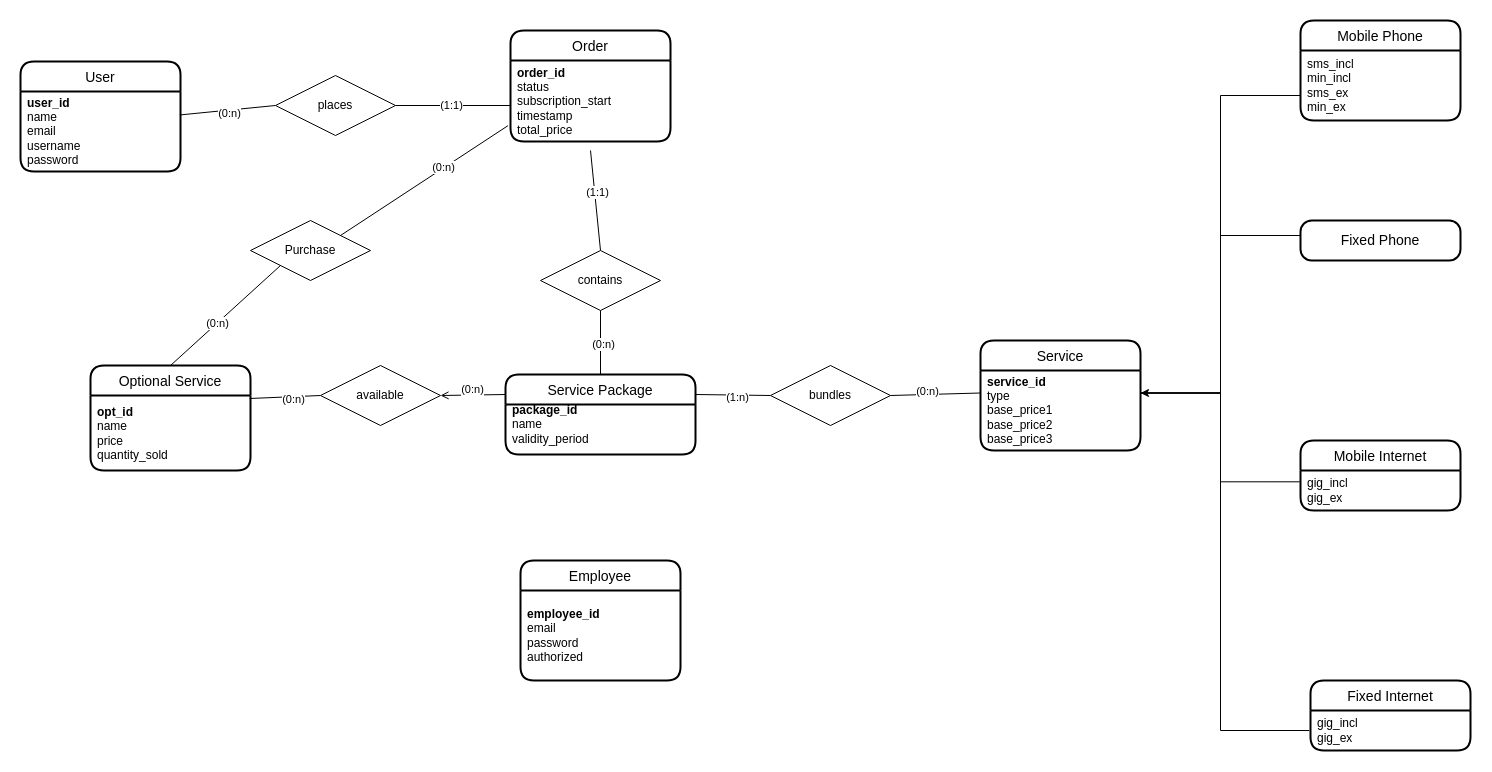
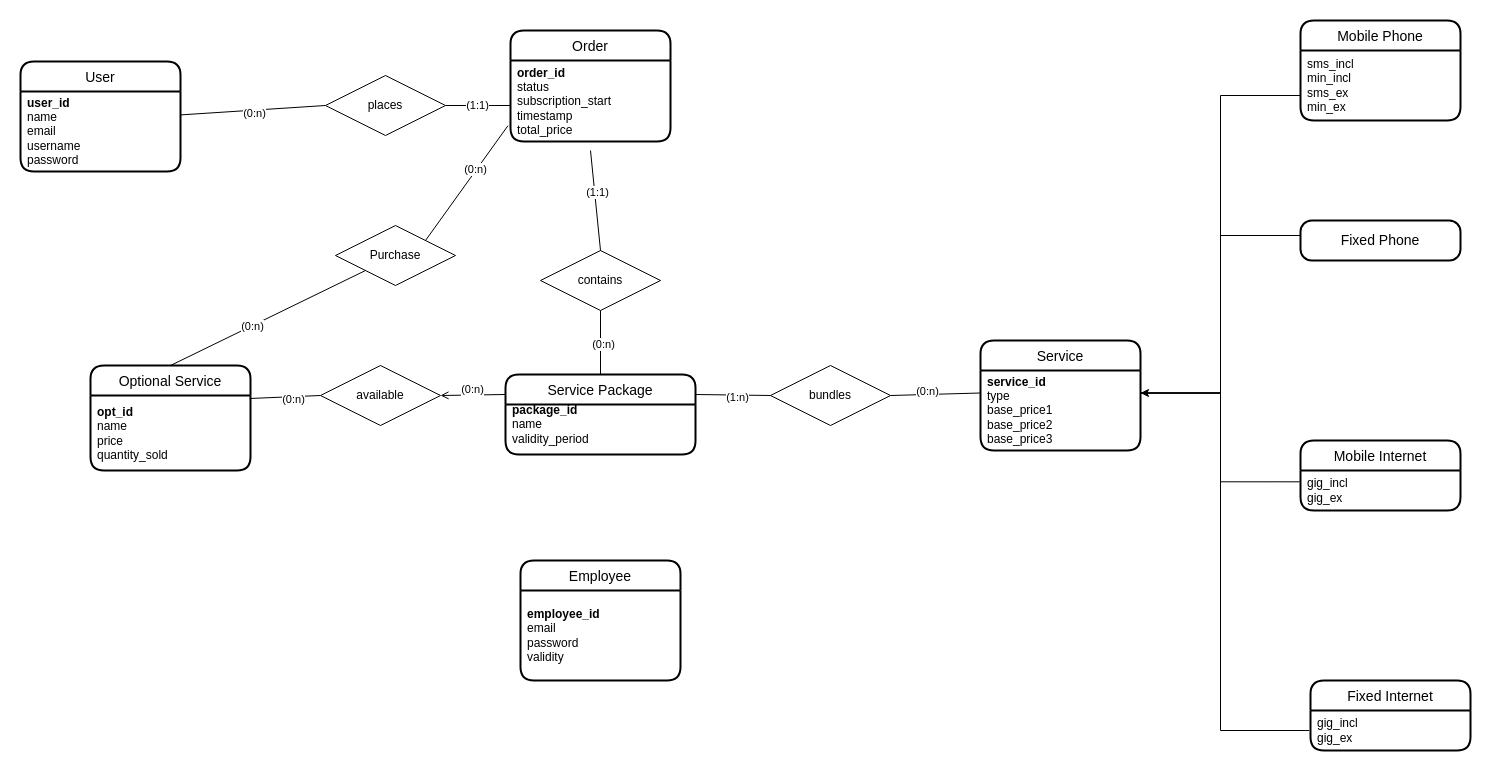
(336, 106) -> (386, 106)
(311, 251) -> (396, 256)
(561, 636) -> (561, 636)
